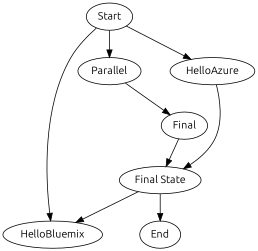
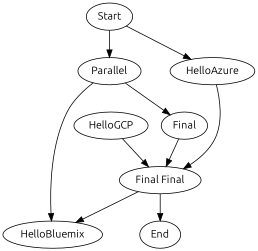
(52, 114) -> (57, 142)
none -> (111, 126)
(160, 180) -> (160, 180)
